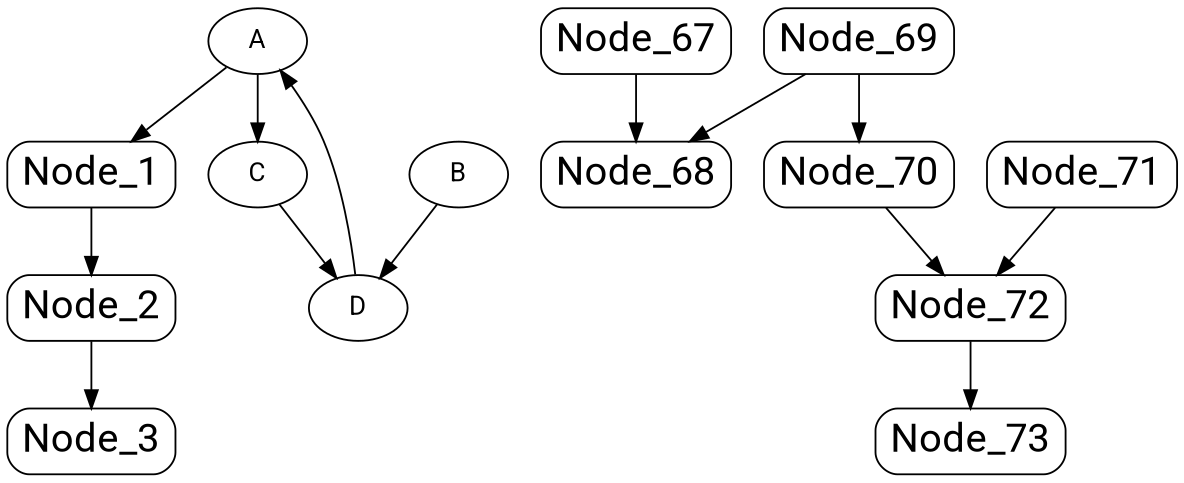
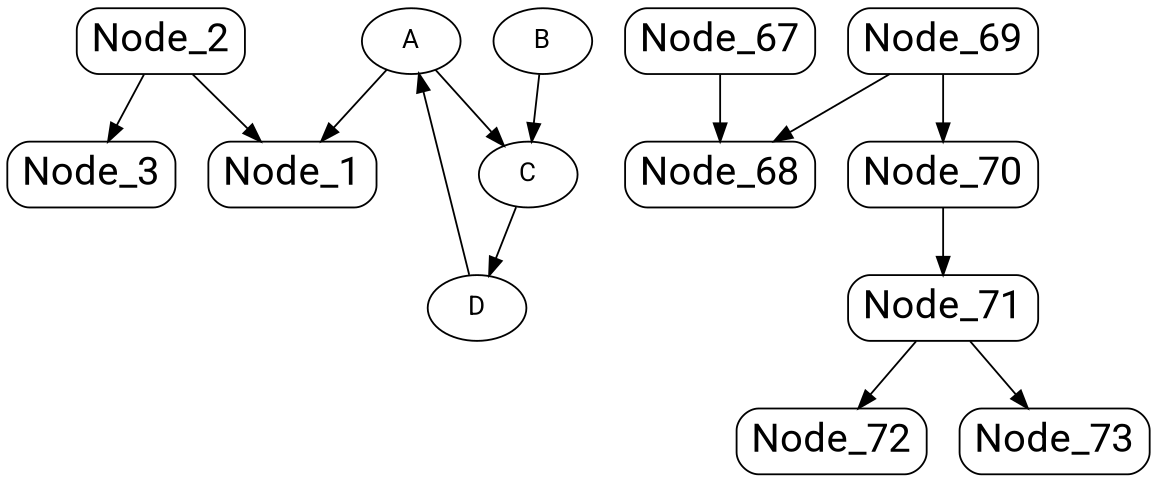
(91, 232) -> (220, 101)
(414, 234) -> (537, 99)
(909, 234) -> (943, 232)
(971, 366) -> (993, 368)
